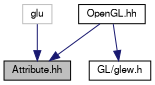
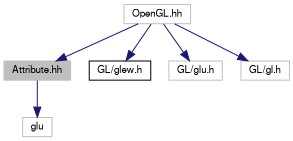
(112, 14) -> (157, 14)
(37, 37) -> (37, 94)
(37, 71) -> (37, 71)
none -> (196, 71)
none -> (265, 71)
